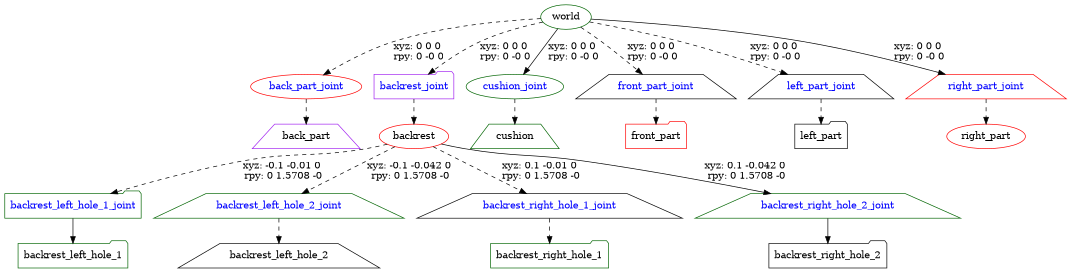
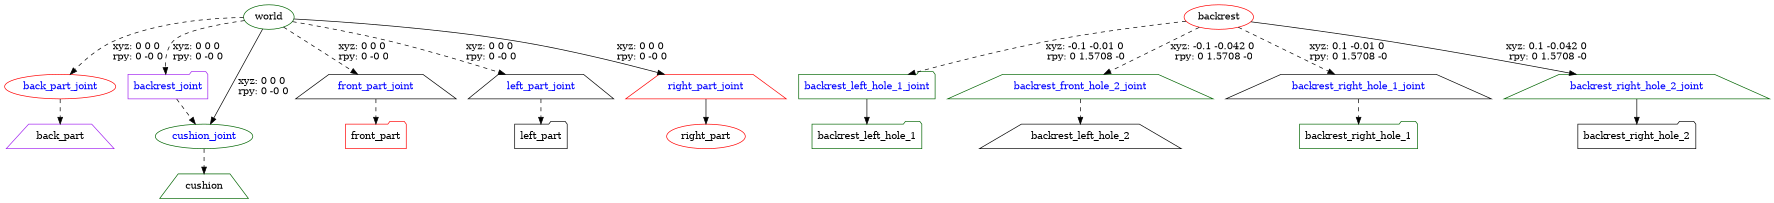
(414, 108) -> (184, 109)
(986, 108) -> (706, 108)
(279, 206) -> (1080, 87)
